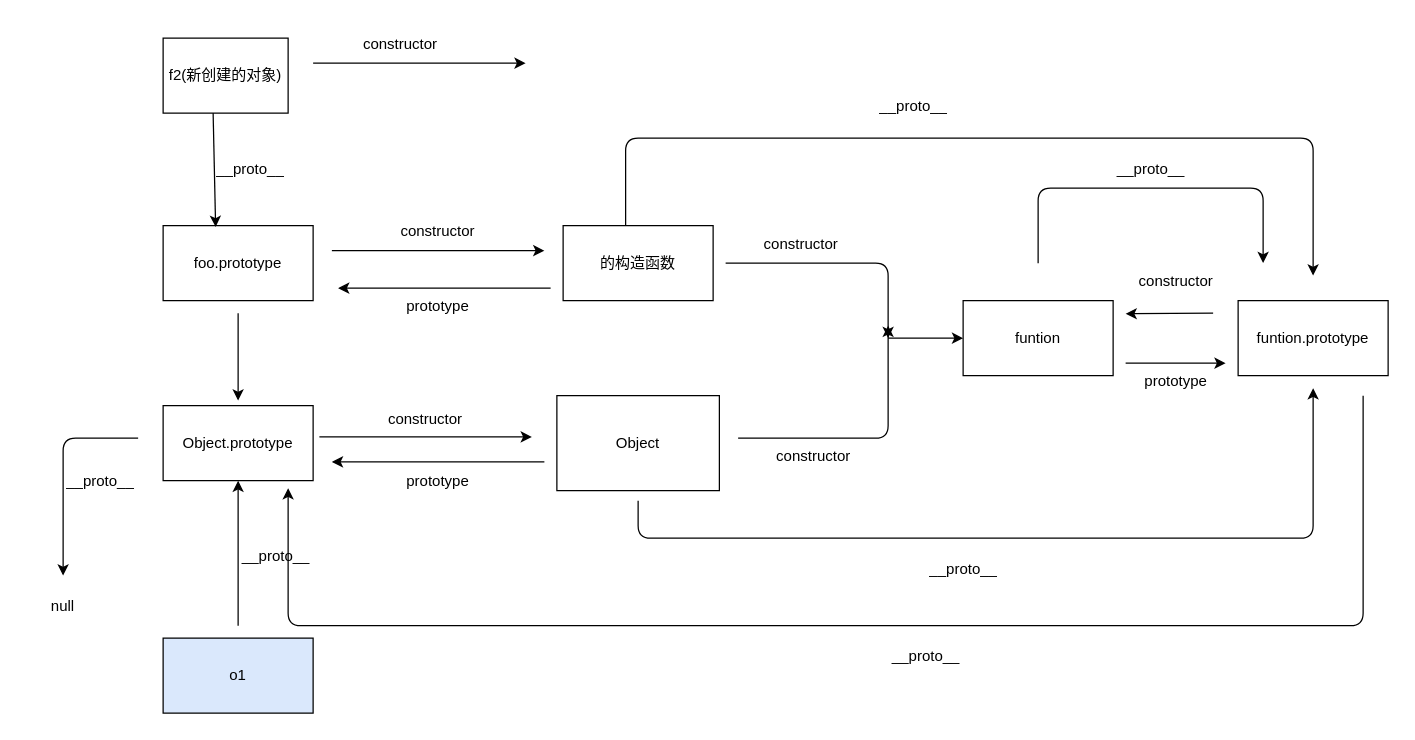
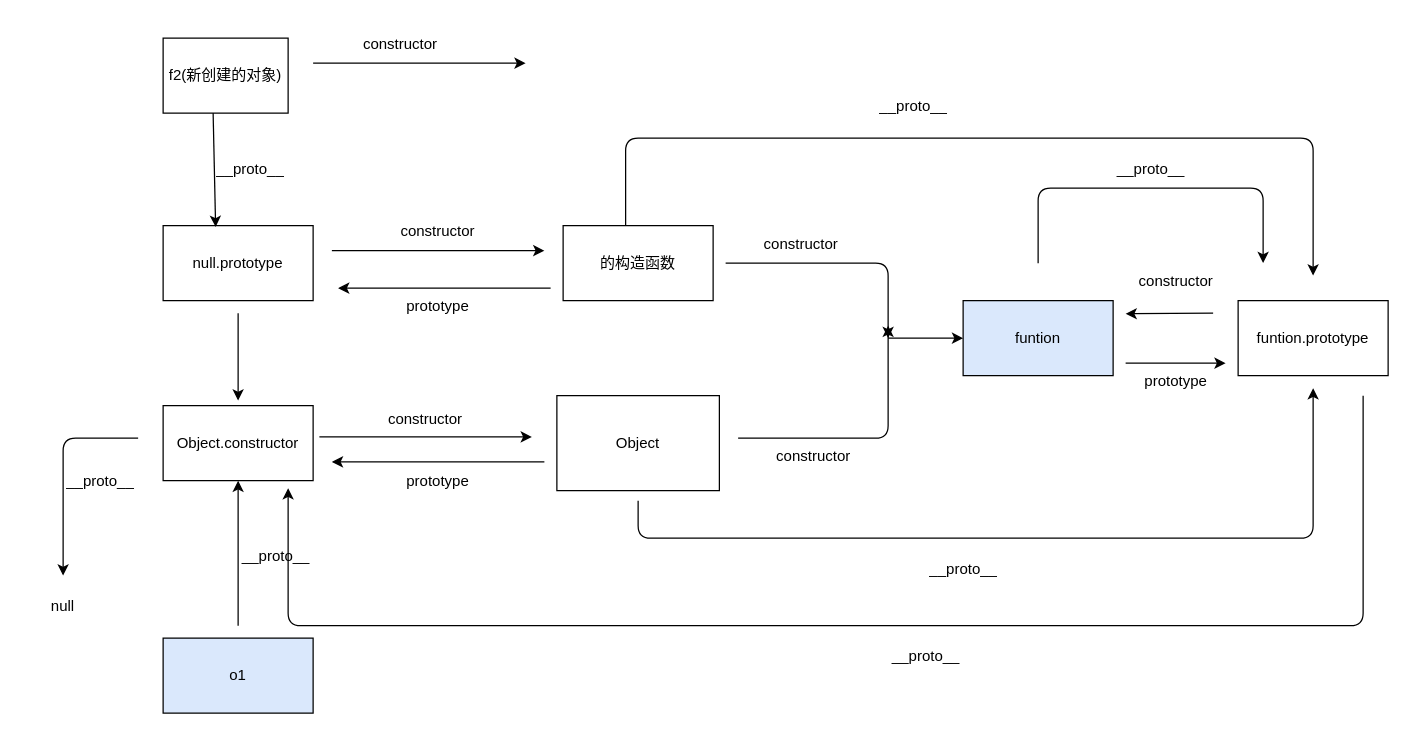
(238, 263) -> (238, 263)
(1038, 338) -> (1038, 338)
(238, 443) -> (238, 443)
